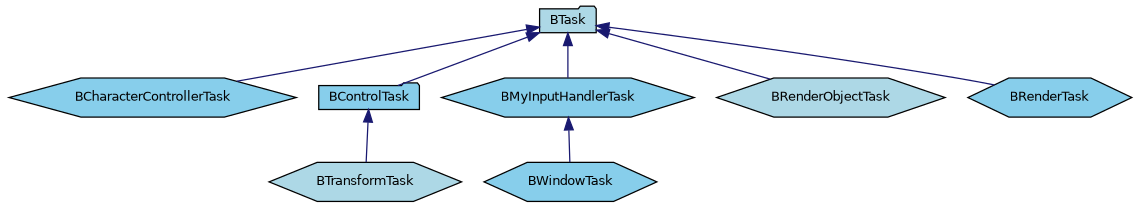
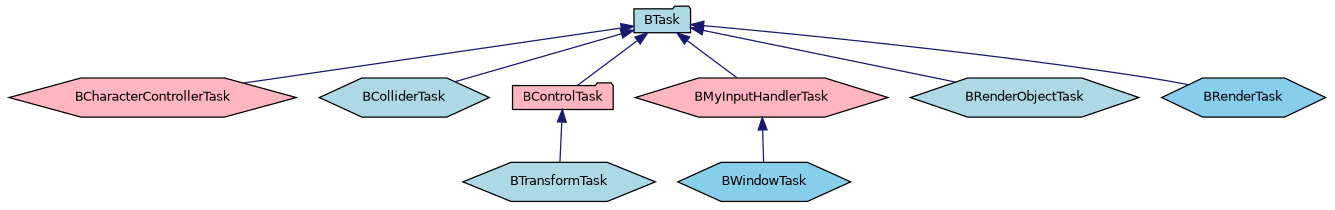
(153, 98) -> (153, 98)
(369, 98) -> (563, 98)
none -> (404, 98)
(568, 98) -> (762, 98)
